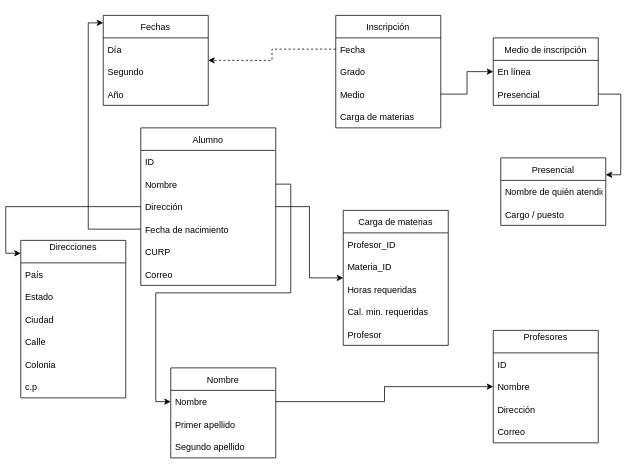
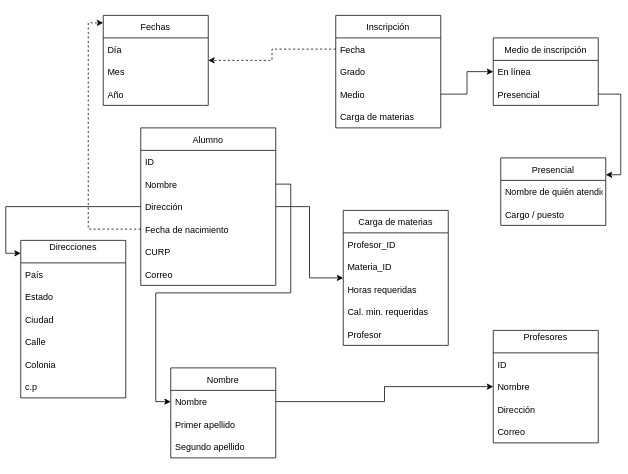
(125, 72) -> (115, 72)
(88, 146) -> (88, 146)
